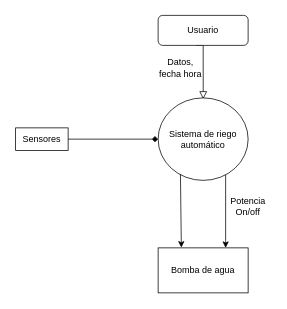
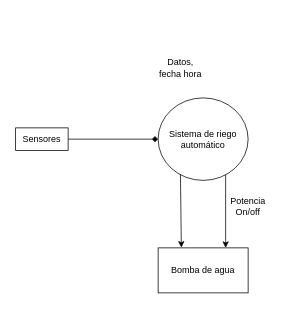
(203, 30) -> none
(203, 64) -> none
